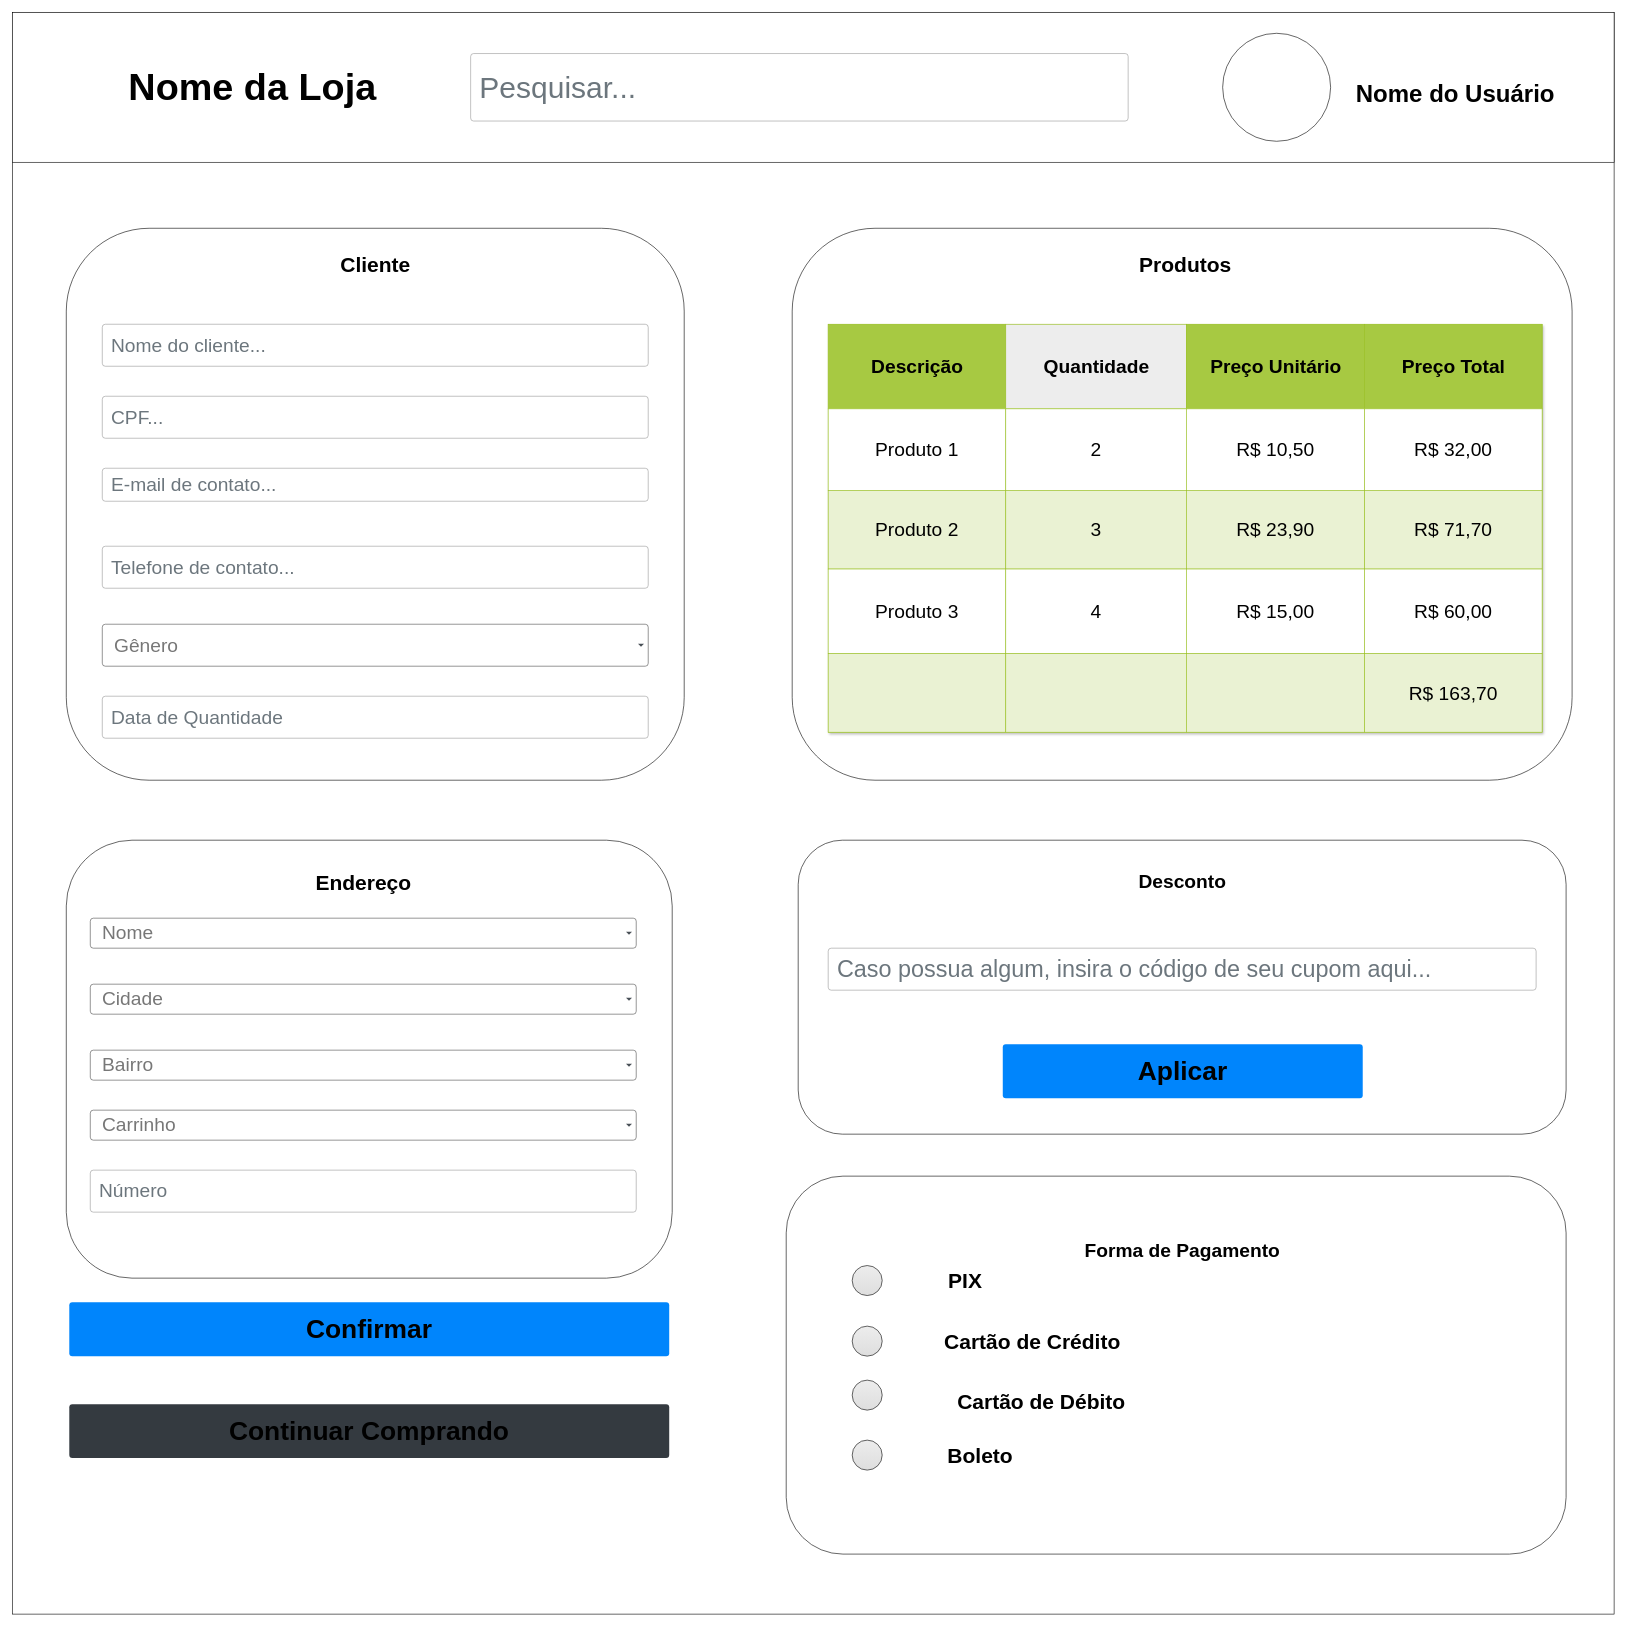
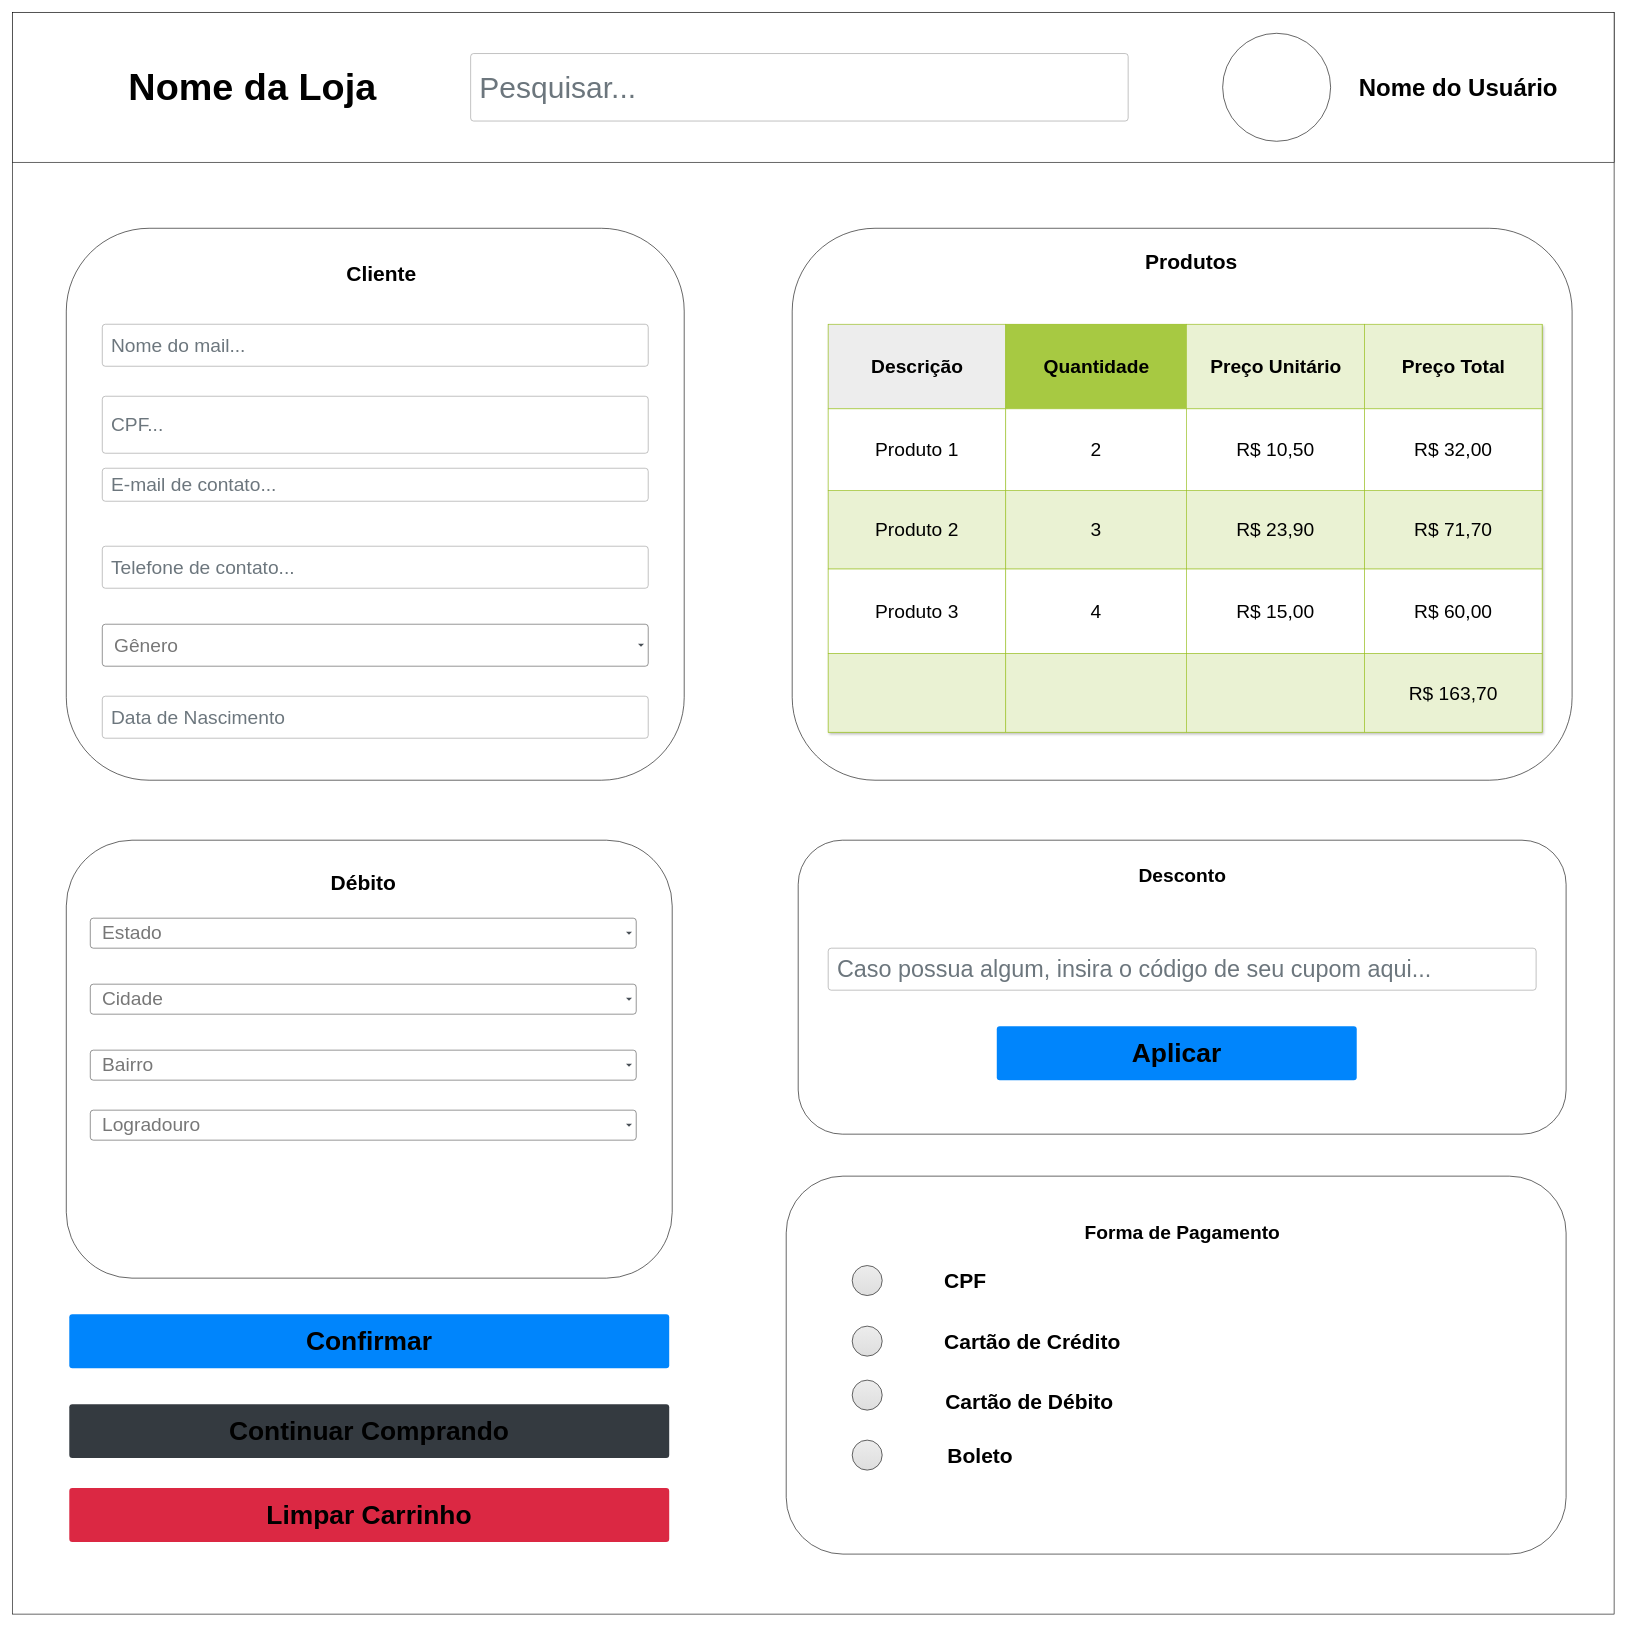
(1455, 93) -> (1458, 87)
(375, 264) -> (381, 273)
(1185, 264) -> (1191, 261)
(141, 345) -> (135, 345)
(917, 367) -> (917, 367)
(1096, 367) -> (1096, 367)
(1276, 367) -> (1276, 367)
(1454, 367) -> (1454, 367)
(375, 417) -> (375, 425)
(145, 717) -> (145, 717)
(364, 882) -> (364, 882)
(1182, 882) -> (1182, 876)
(114, 933) -> (120, 933)
(1183, 1071) -> (1177, 1053)
(125, 1125) -> (133, 1125)
(363, 1191) -> none
(1182, 1251) -> (1182, 1233)
(965, 1281) -> (965, 1281)
(369, 1329) -> (369, 1341)
(1041, 1401) -> (1029, 1401)
none -> (369, 1515)
